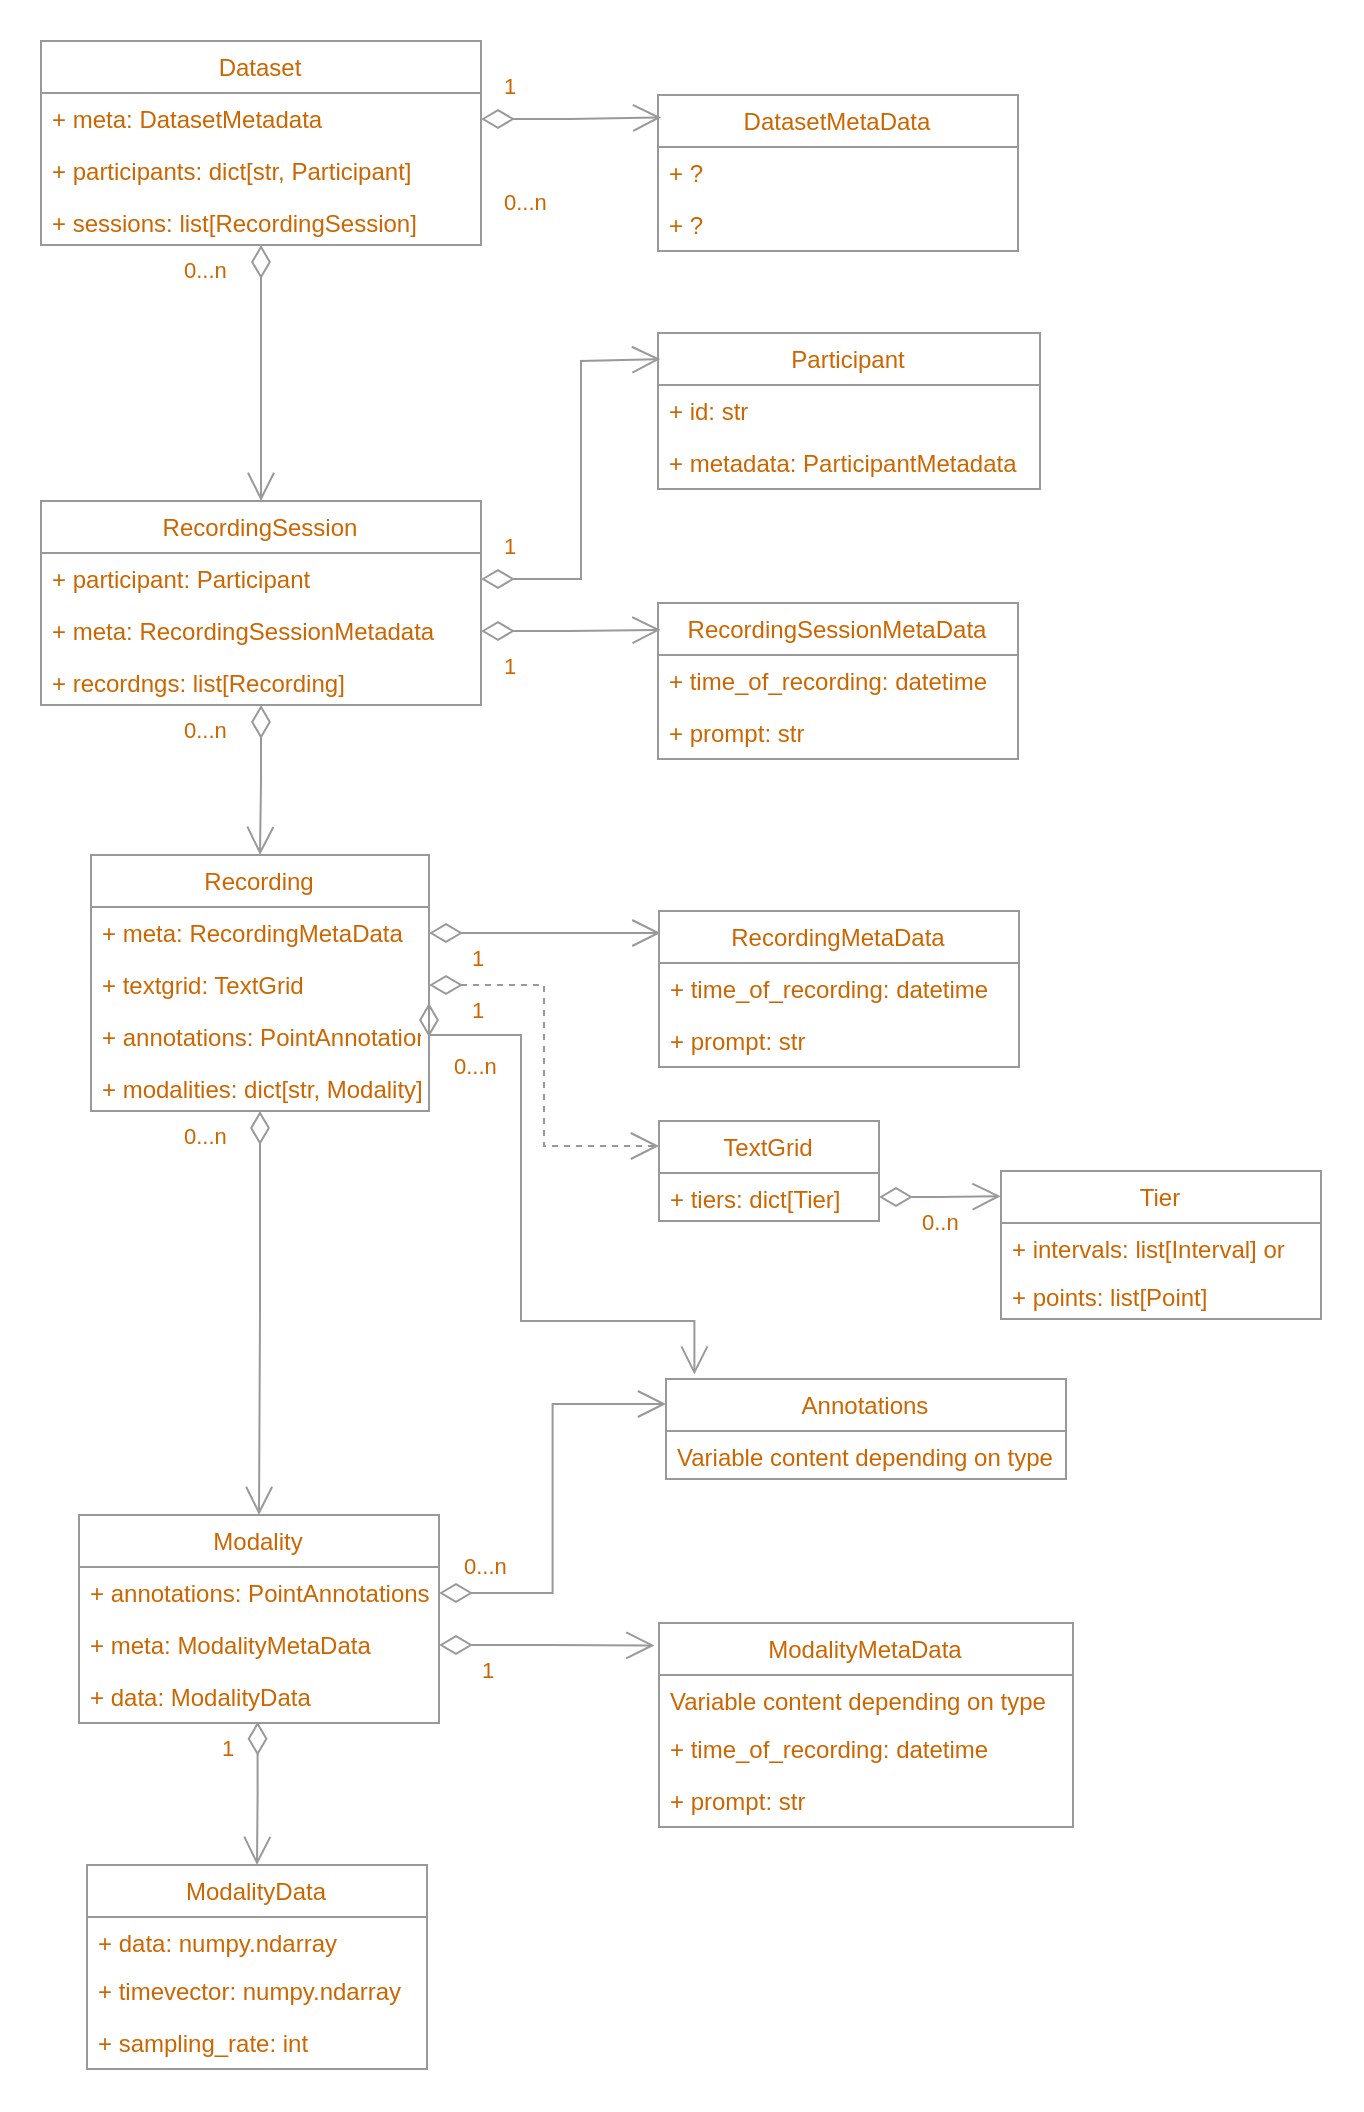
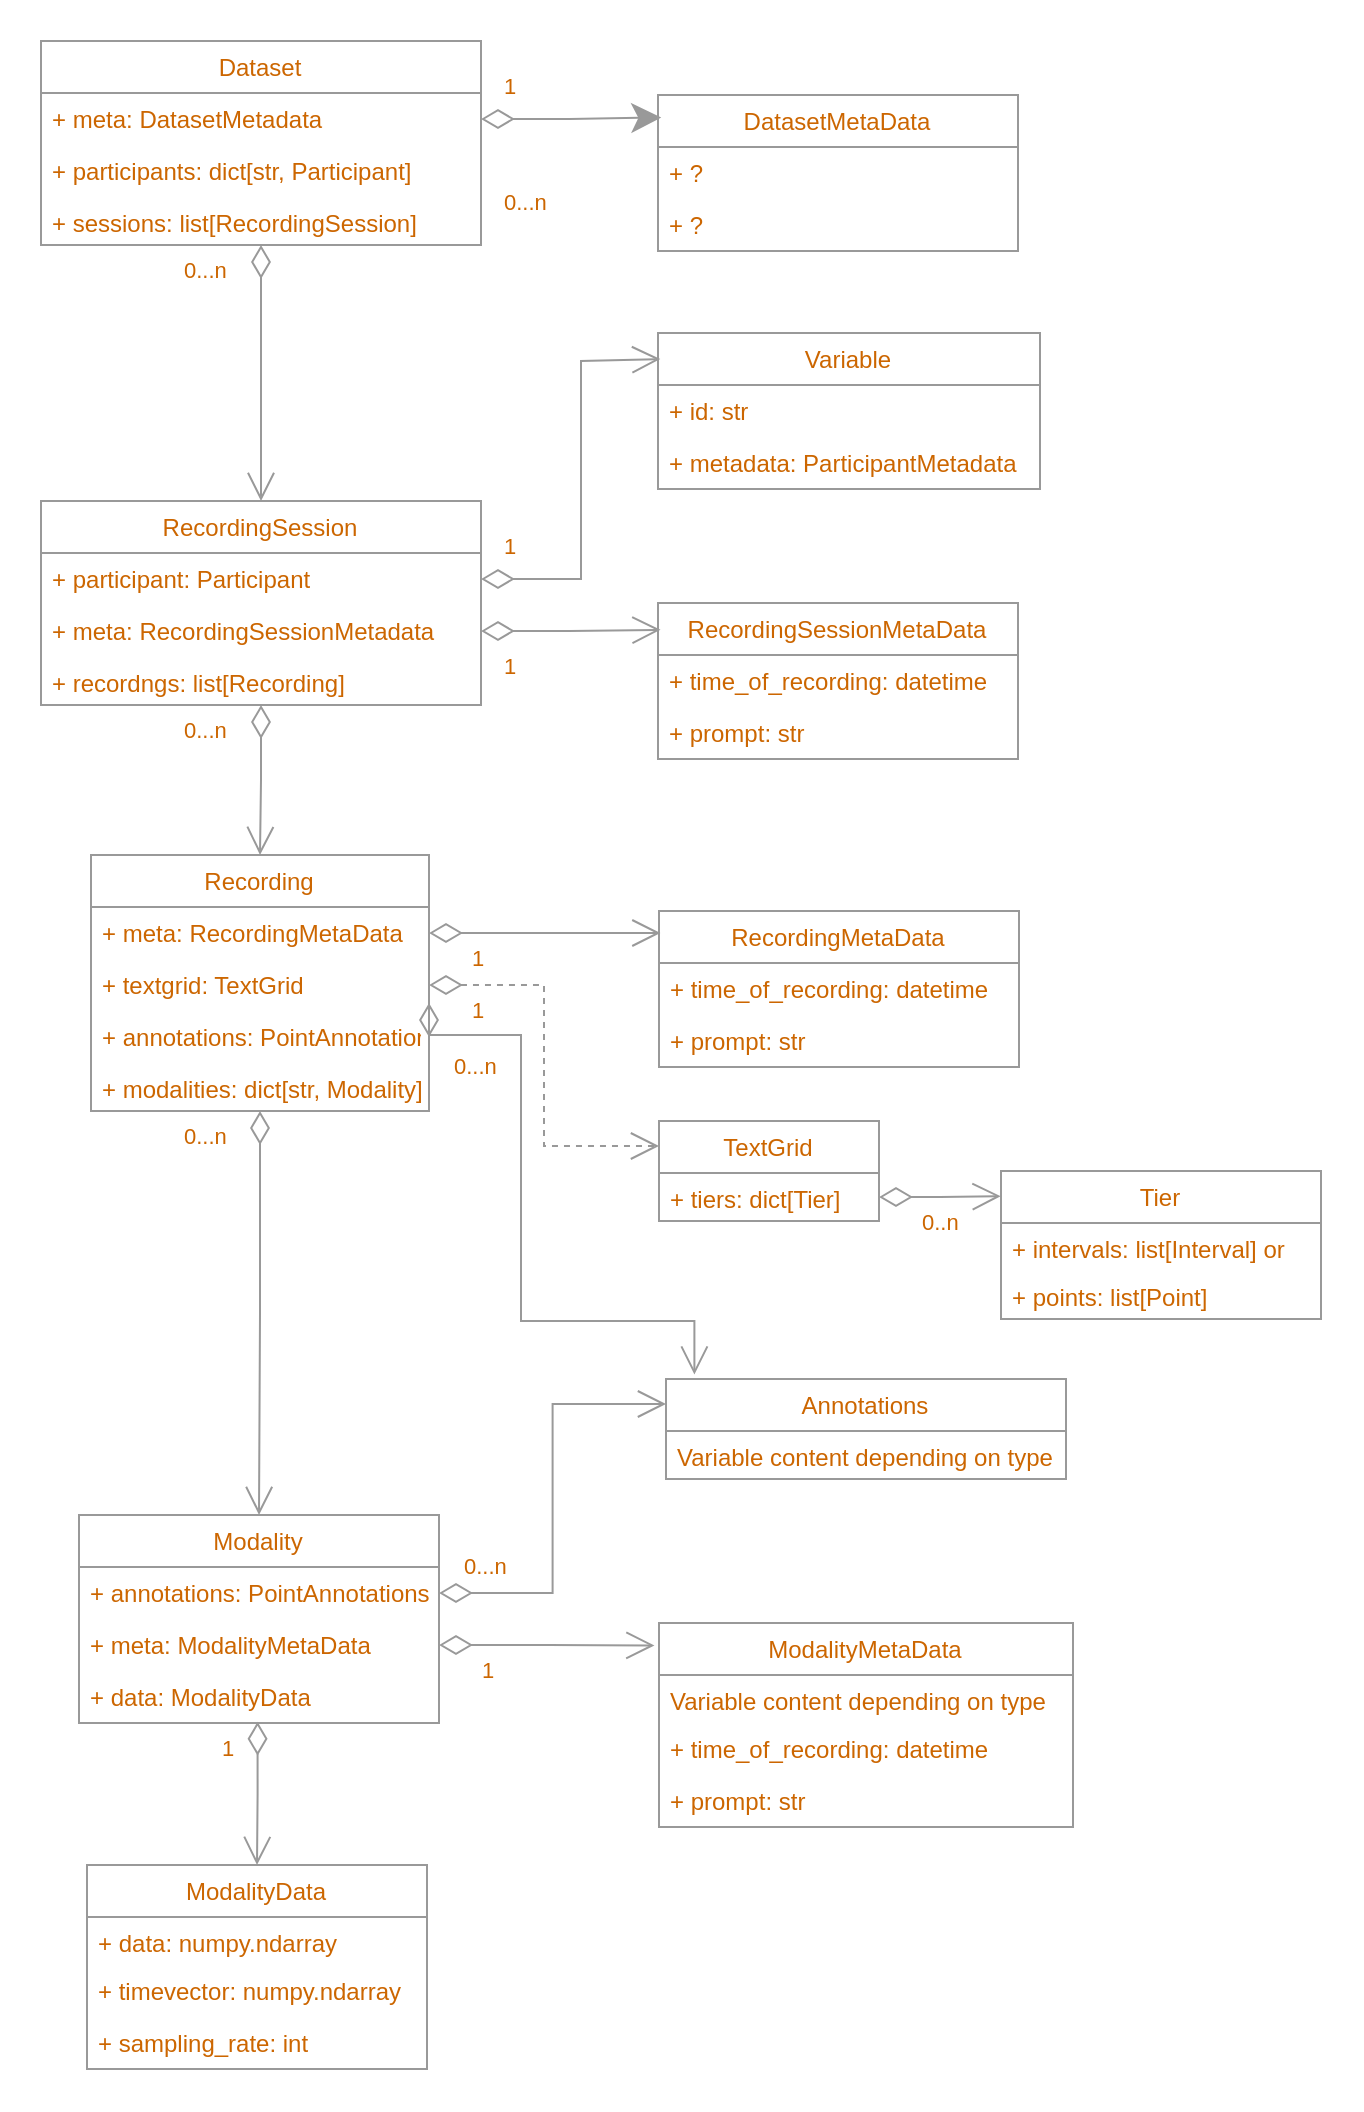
(644, 118) -> (637, 118)
(848, 360) -> (848, 360)
